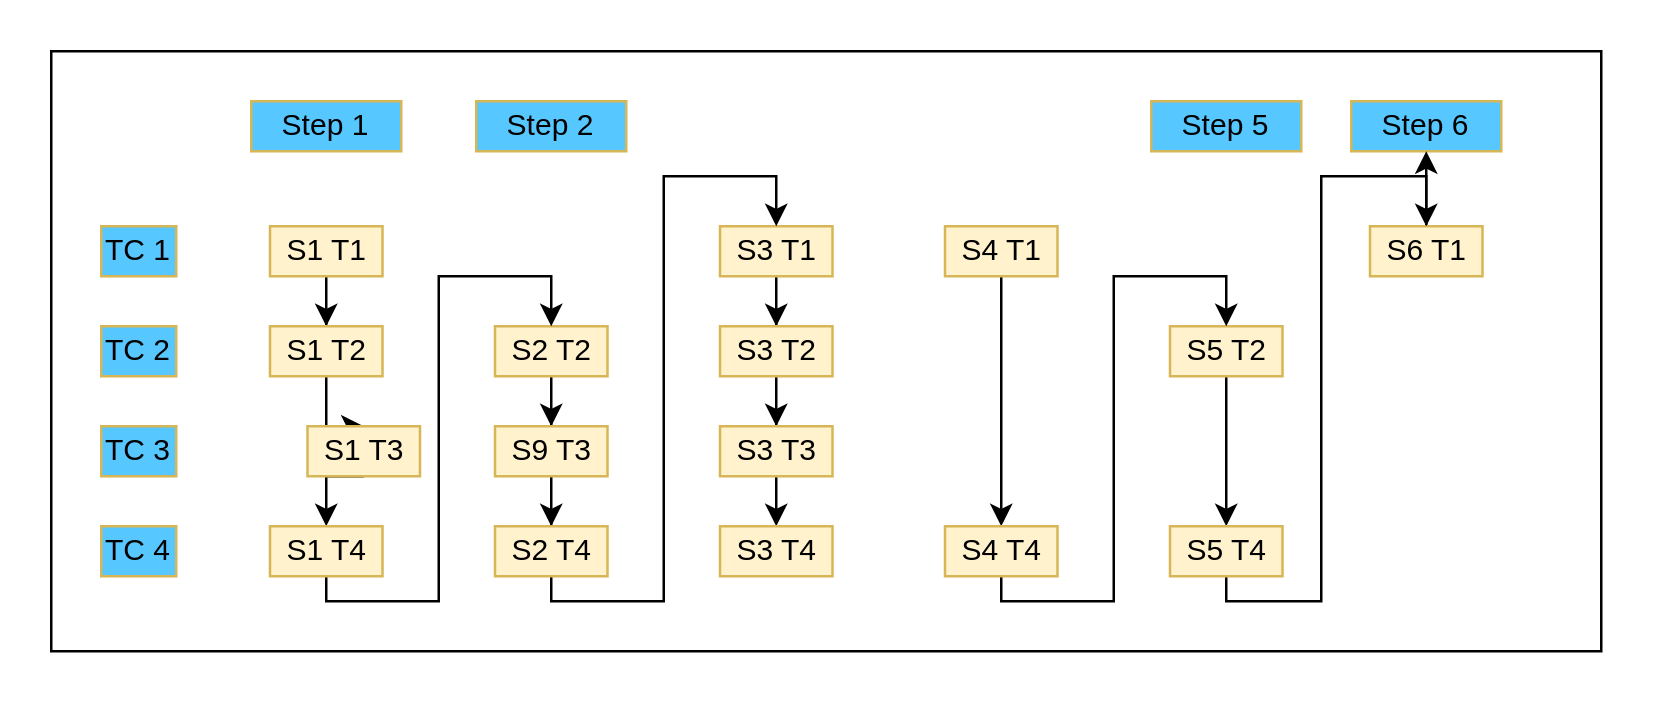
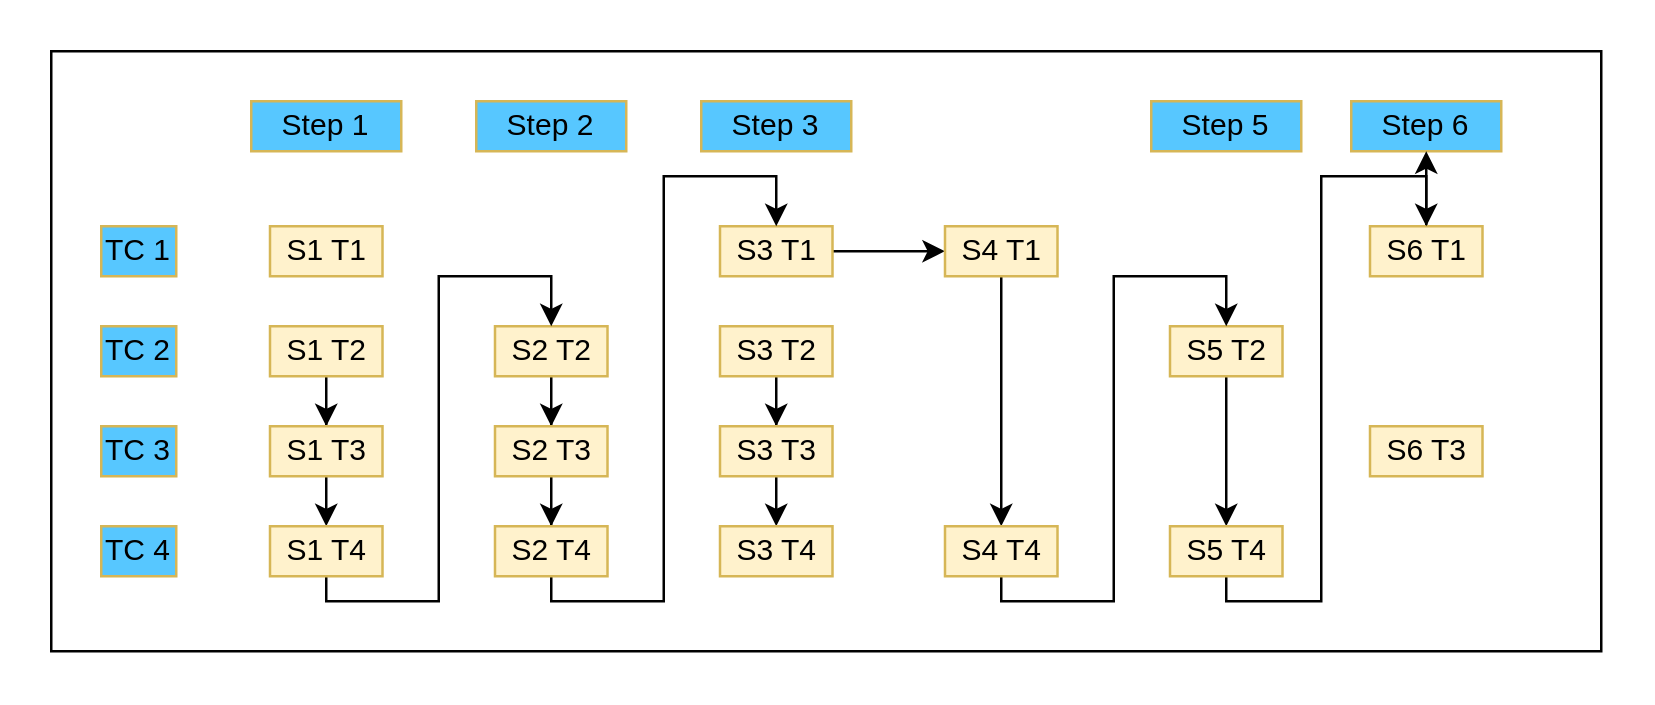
none -> (776, 126)
(326, 309) -> none
(776, 309) -> (881, 251)
(364, 451) -> (326, 451)
(553, 451) -> (553, 451)
none -> (1426, 451)
